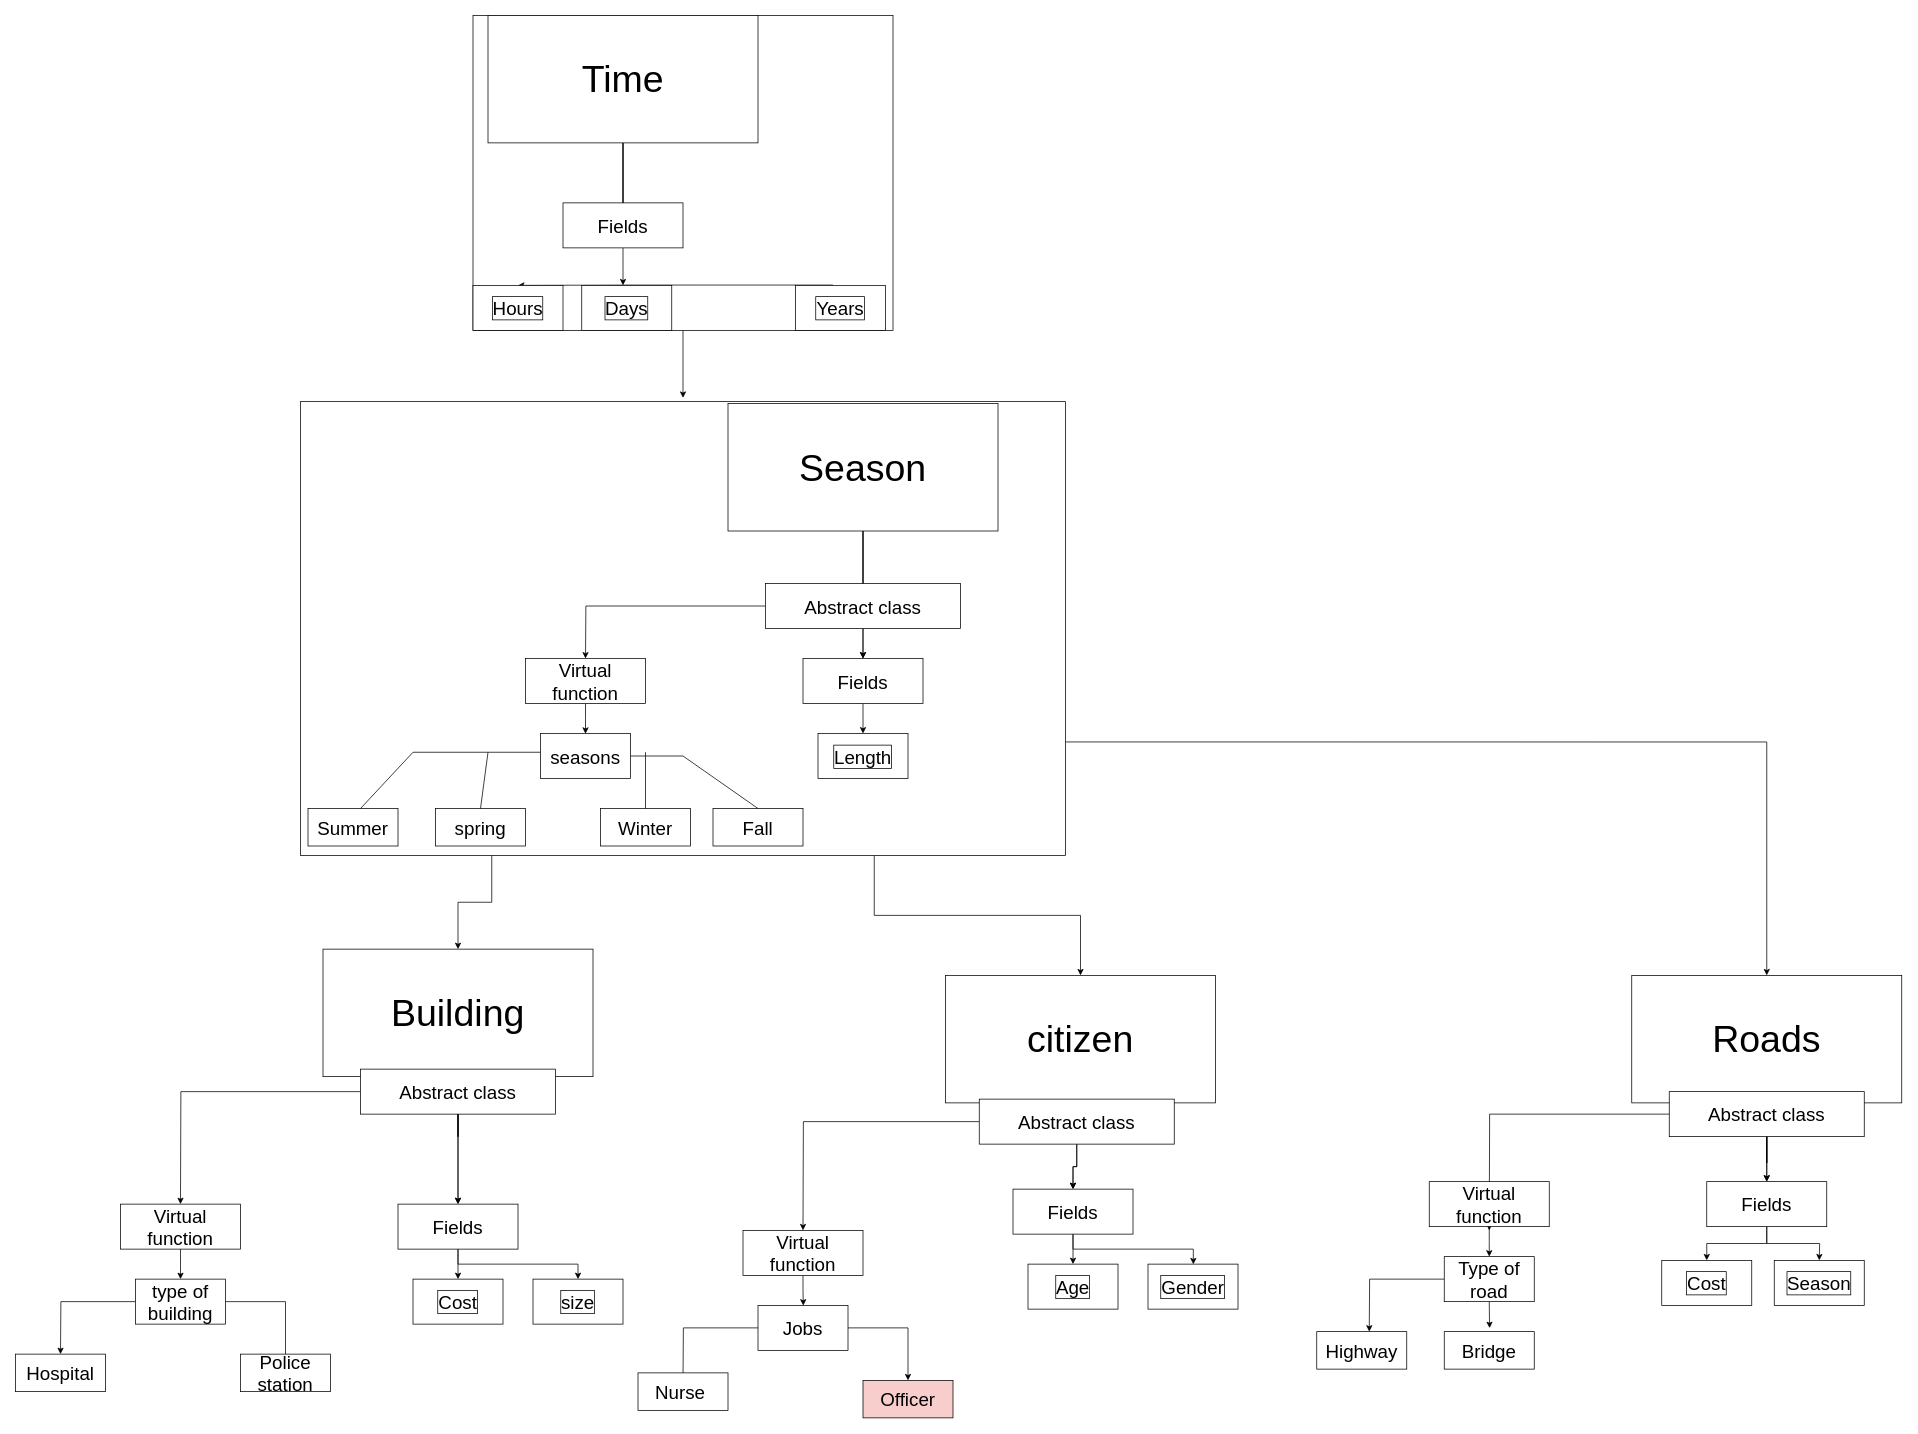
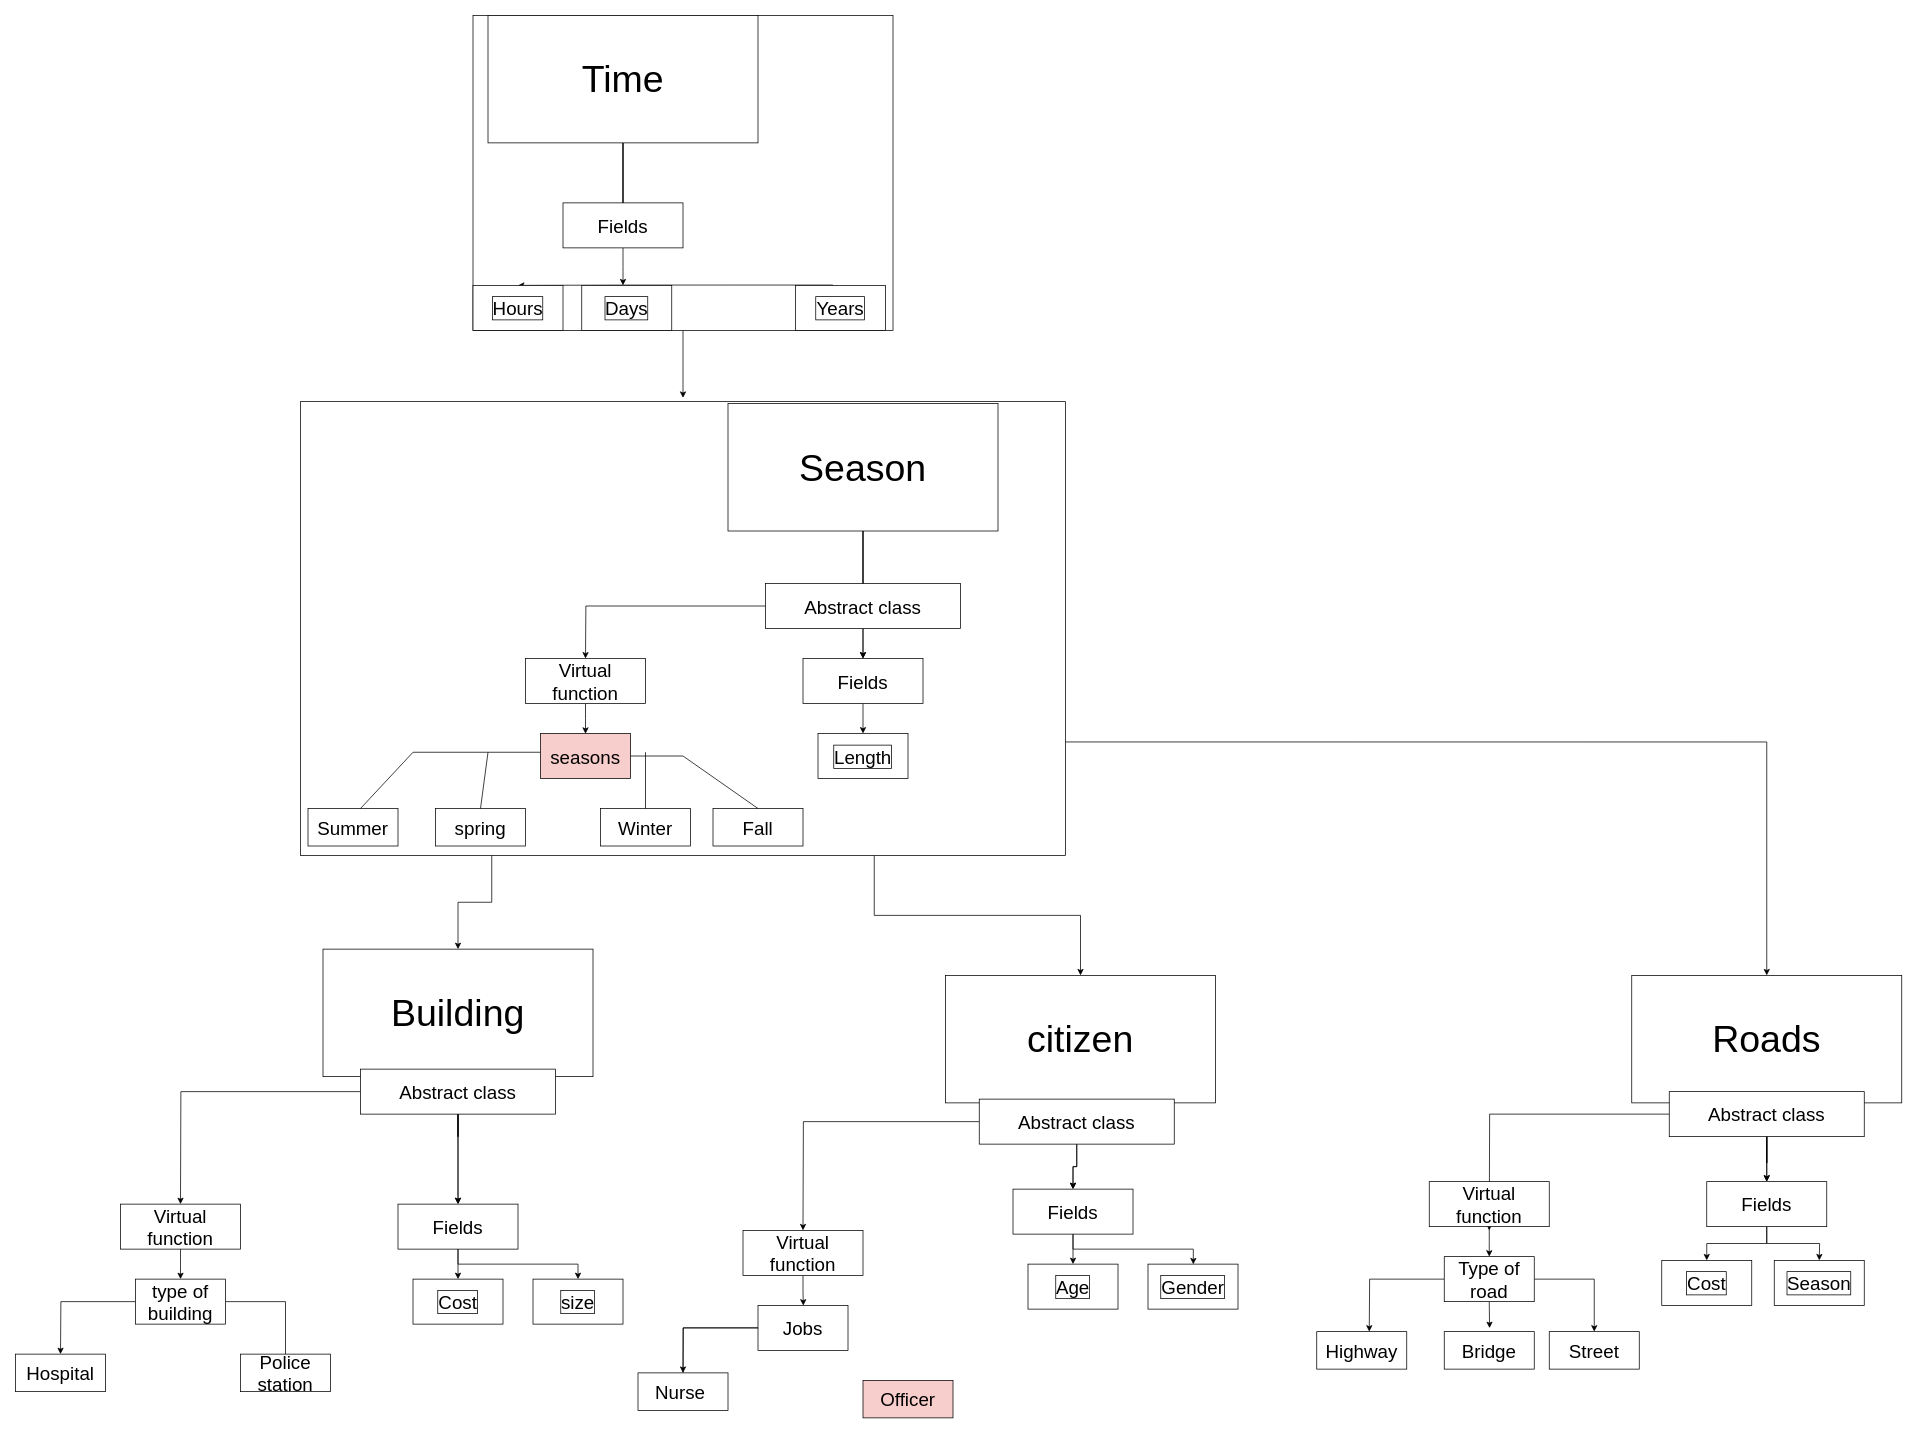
(585, 756) -> (585, 756)
none -> (1594, 1301)
(907, 1328) -> (758, 1328)
none -> (1594, 1350)
